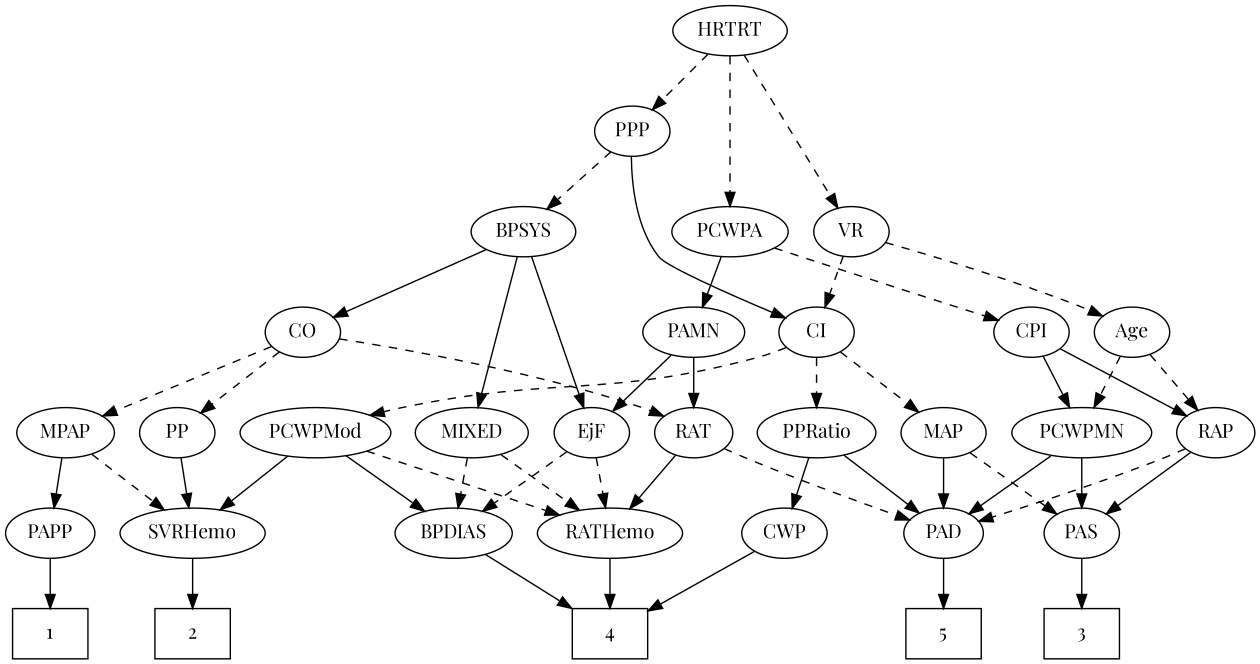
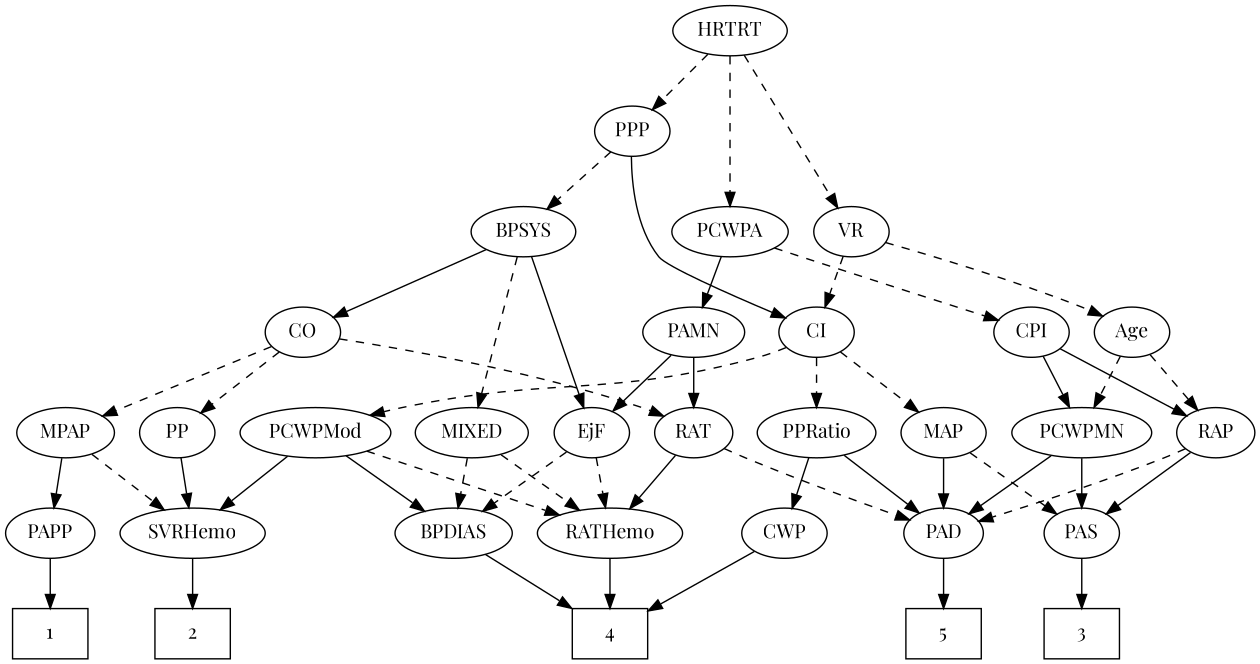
(499, 325) -> (499, 325)
